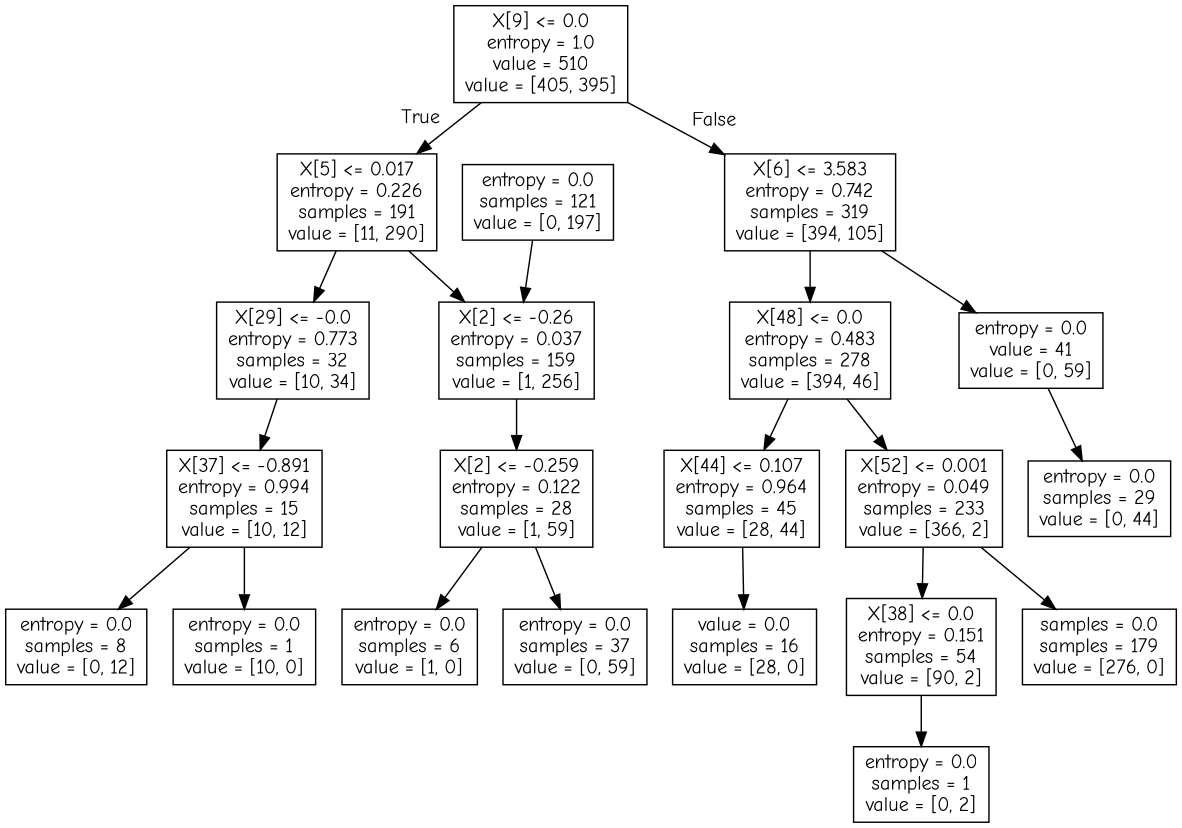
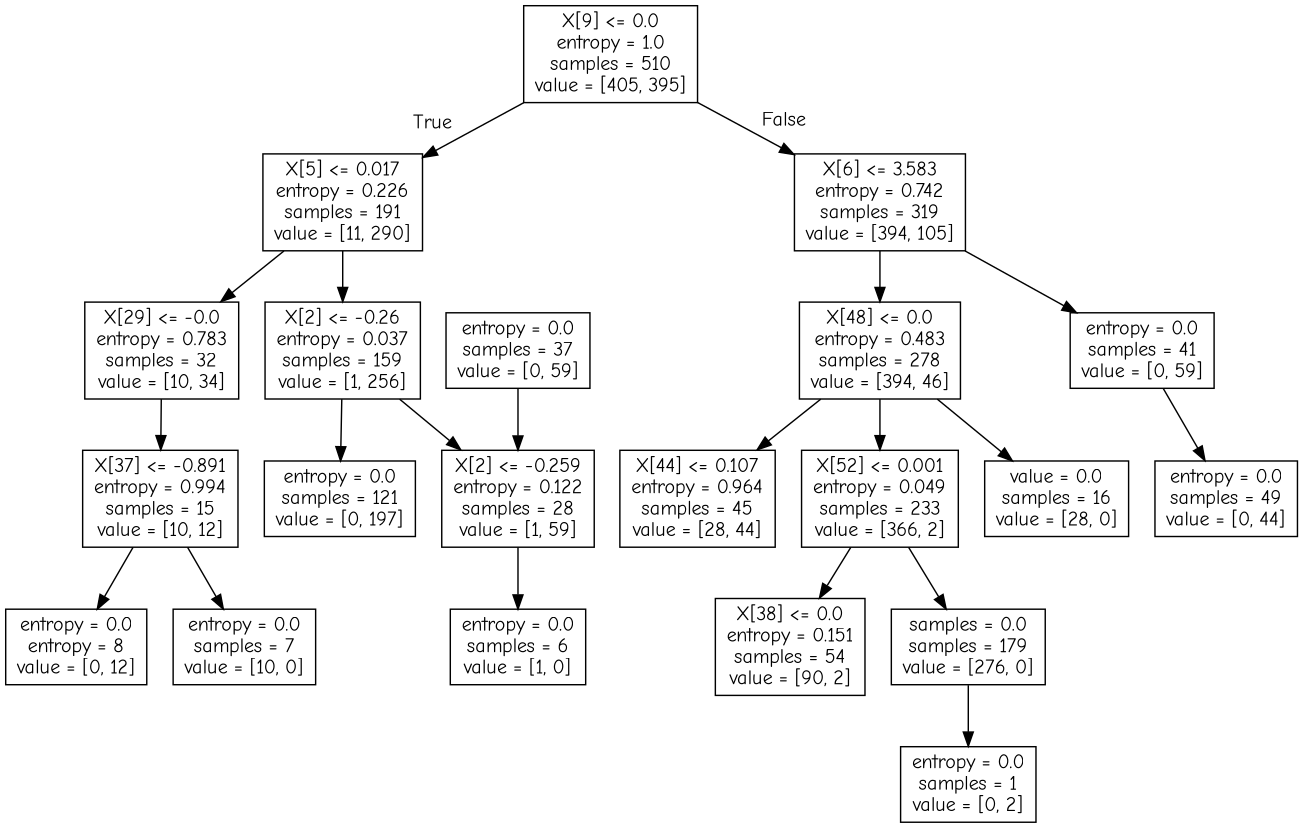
(541, 54) -> (611, 54)
(529, 264) -> (341, 423)
(293, 351) -> (162, 351)
(1031, 351) -> (1142, 351)
(1099, 499) -> (1226, 499)
(743, 571) -> (969, 426)
(545, 572) -> (518, 412)
(76, 647) -> (76, 647)
(244, 647) -> (244, 647)
(921, 714) -> (968, 709)
